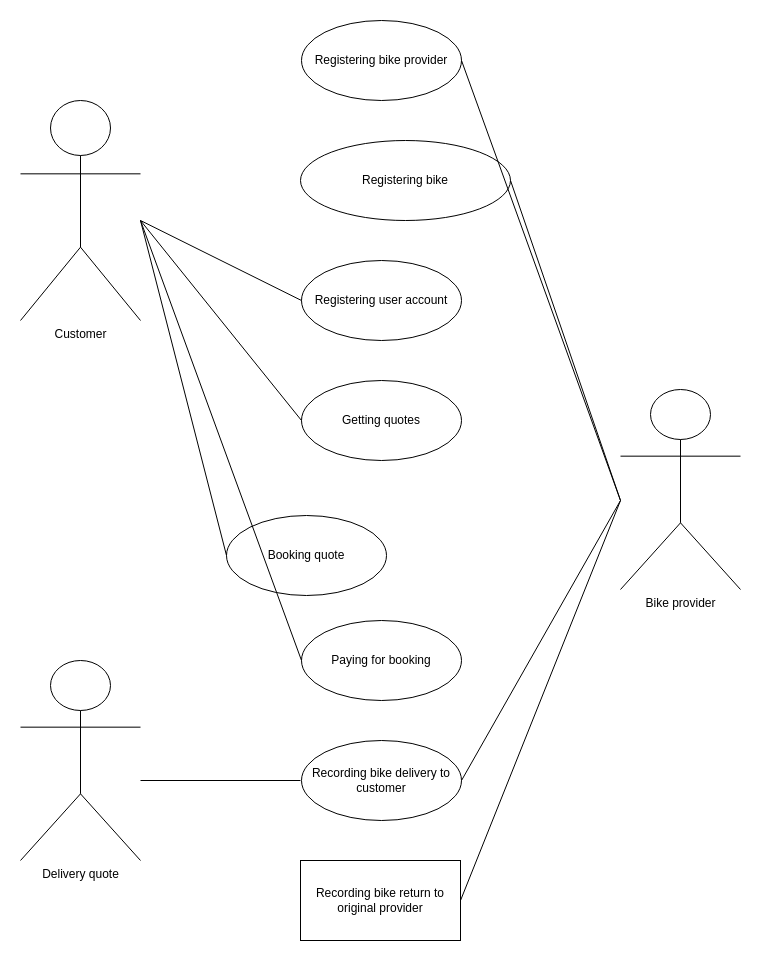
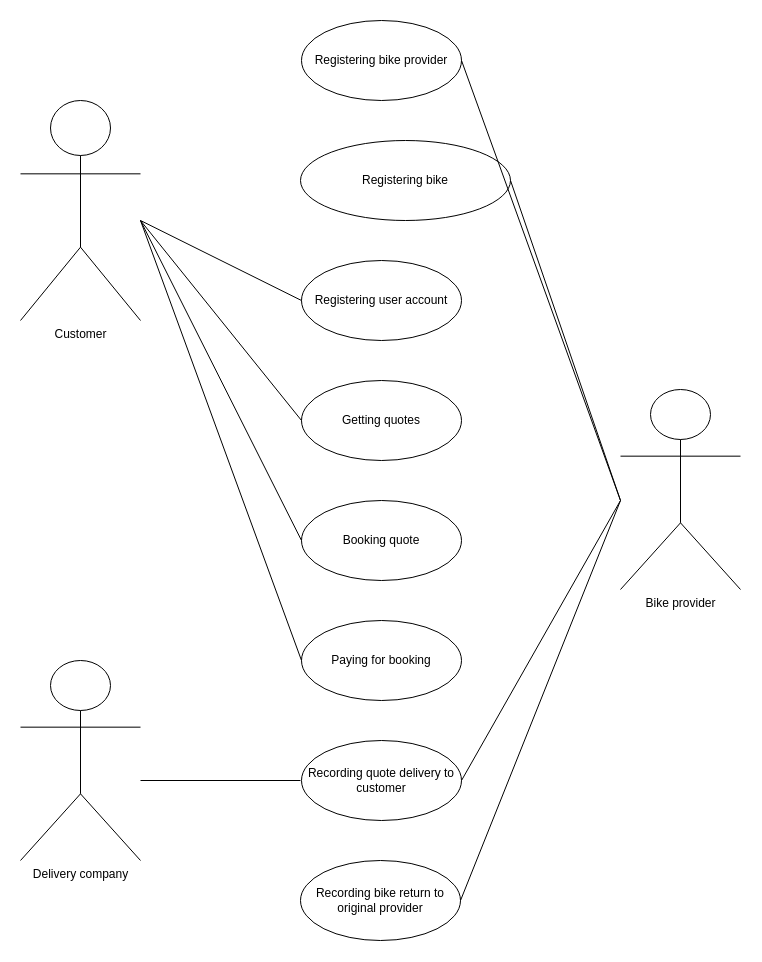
(307, 556) -> (382, 541)
(382, 781) -> (382, 781)
(81, 875) -> (81, 875)
(381, 901) -> (381, 901)
